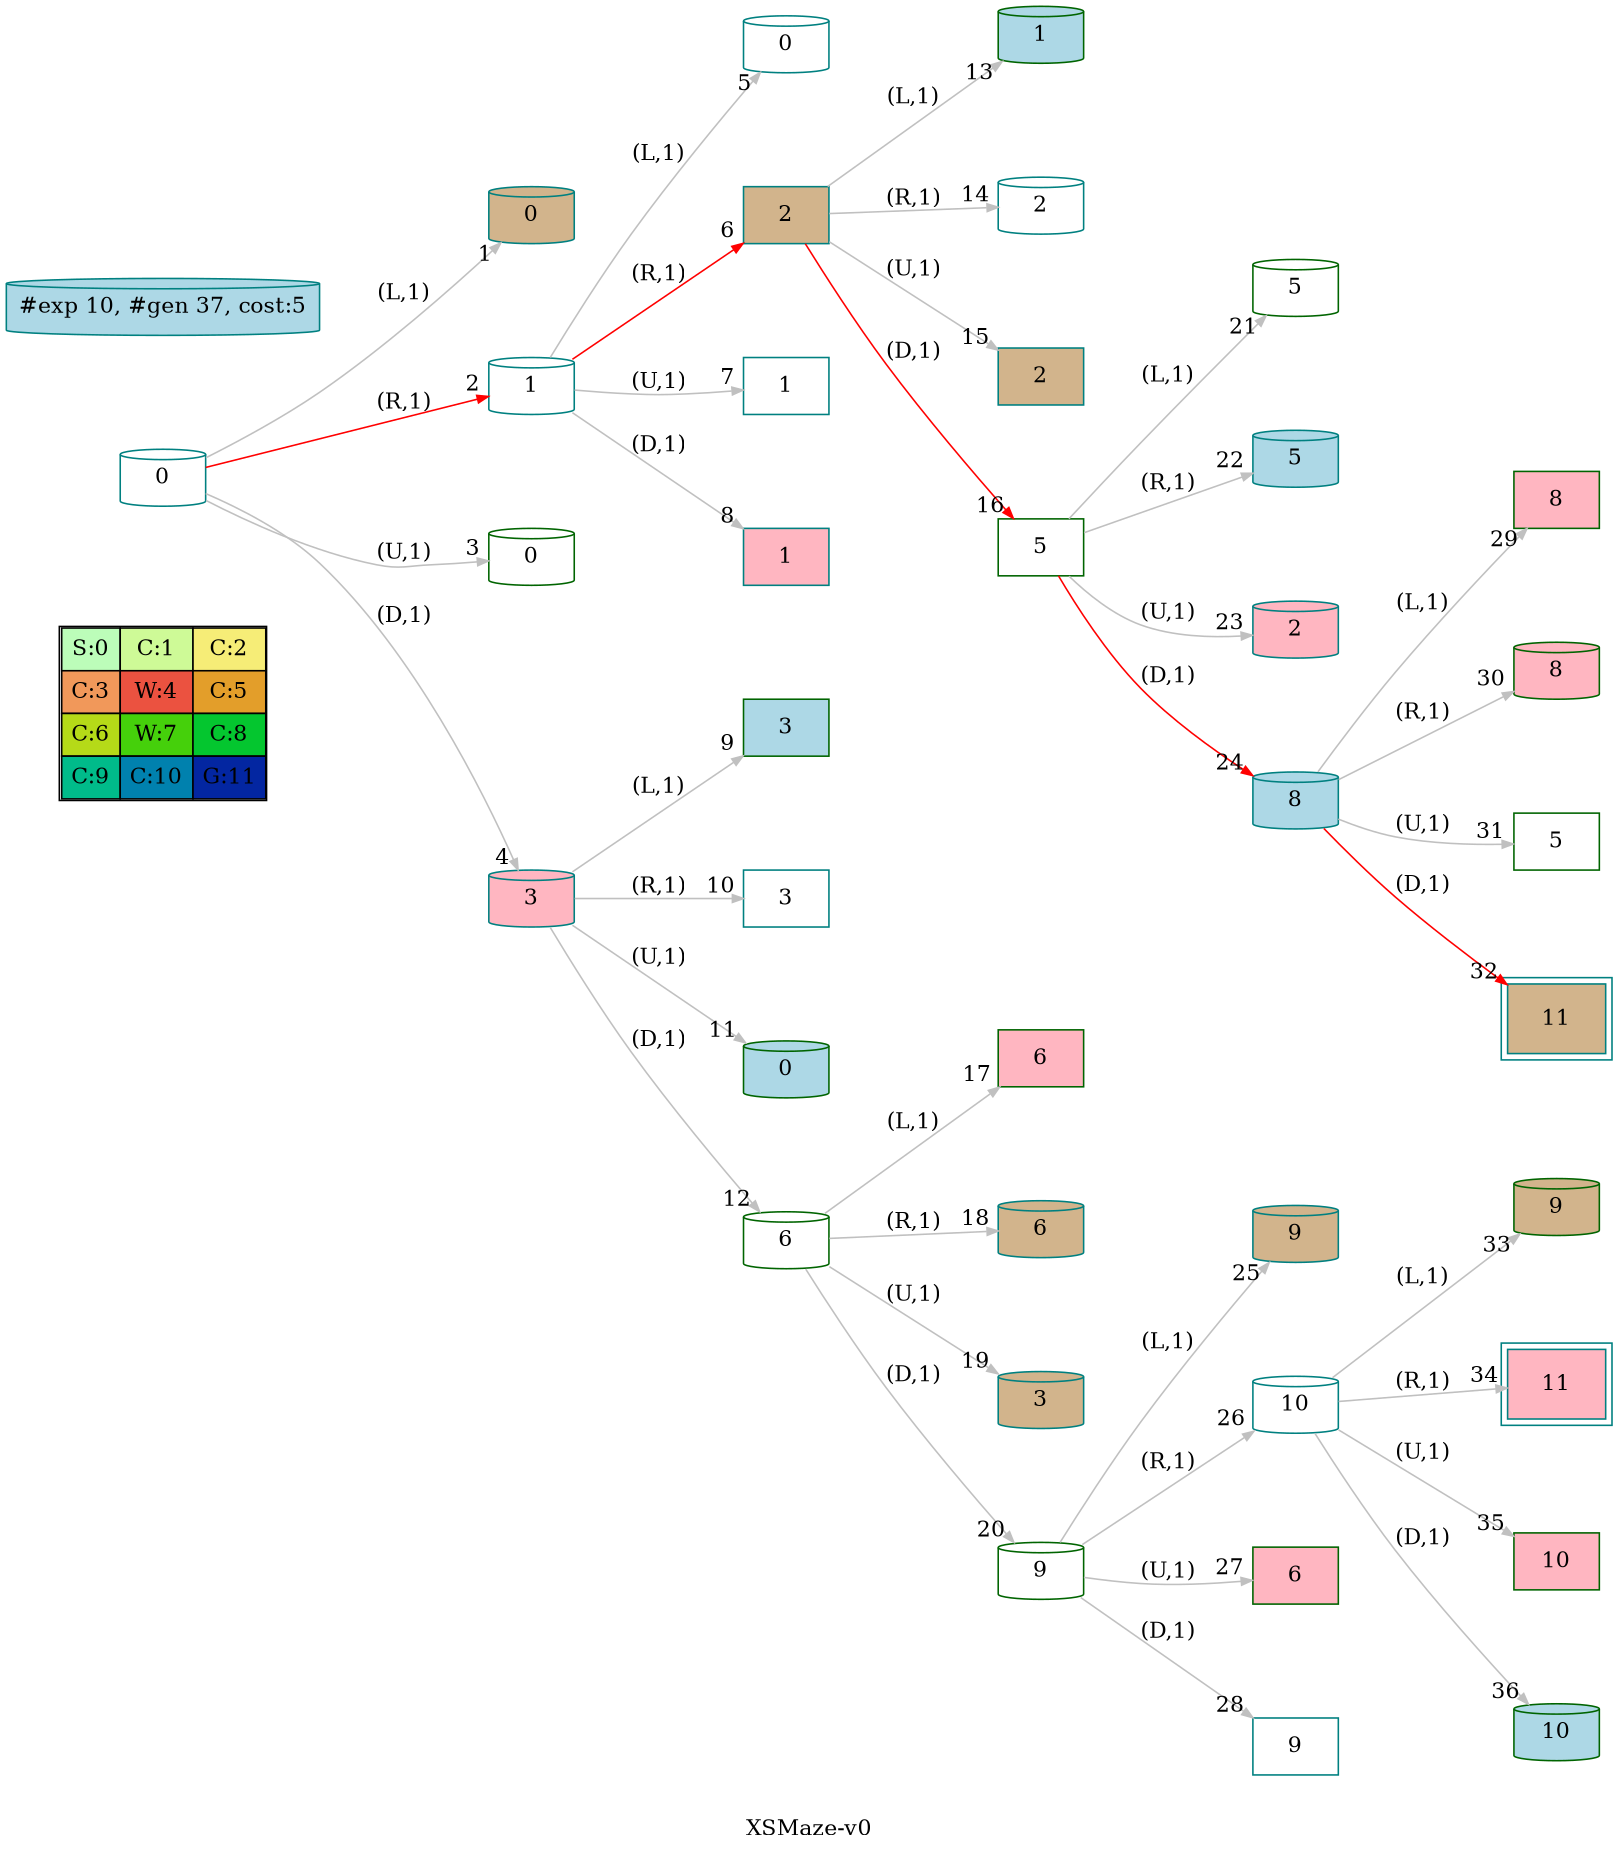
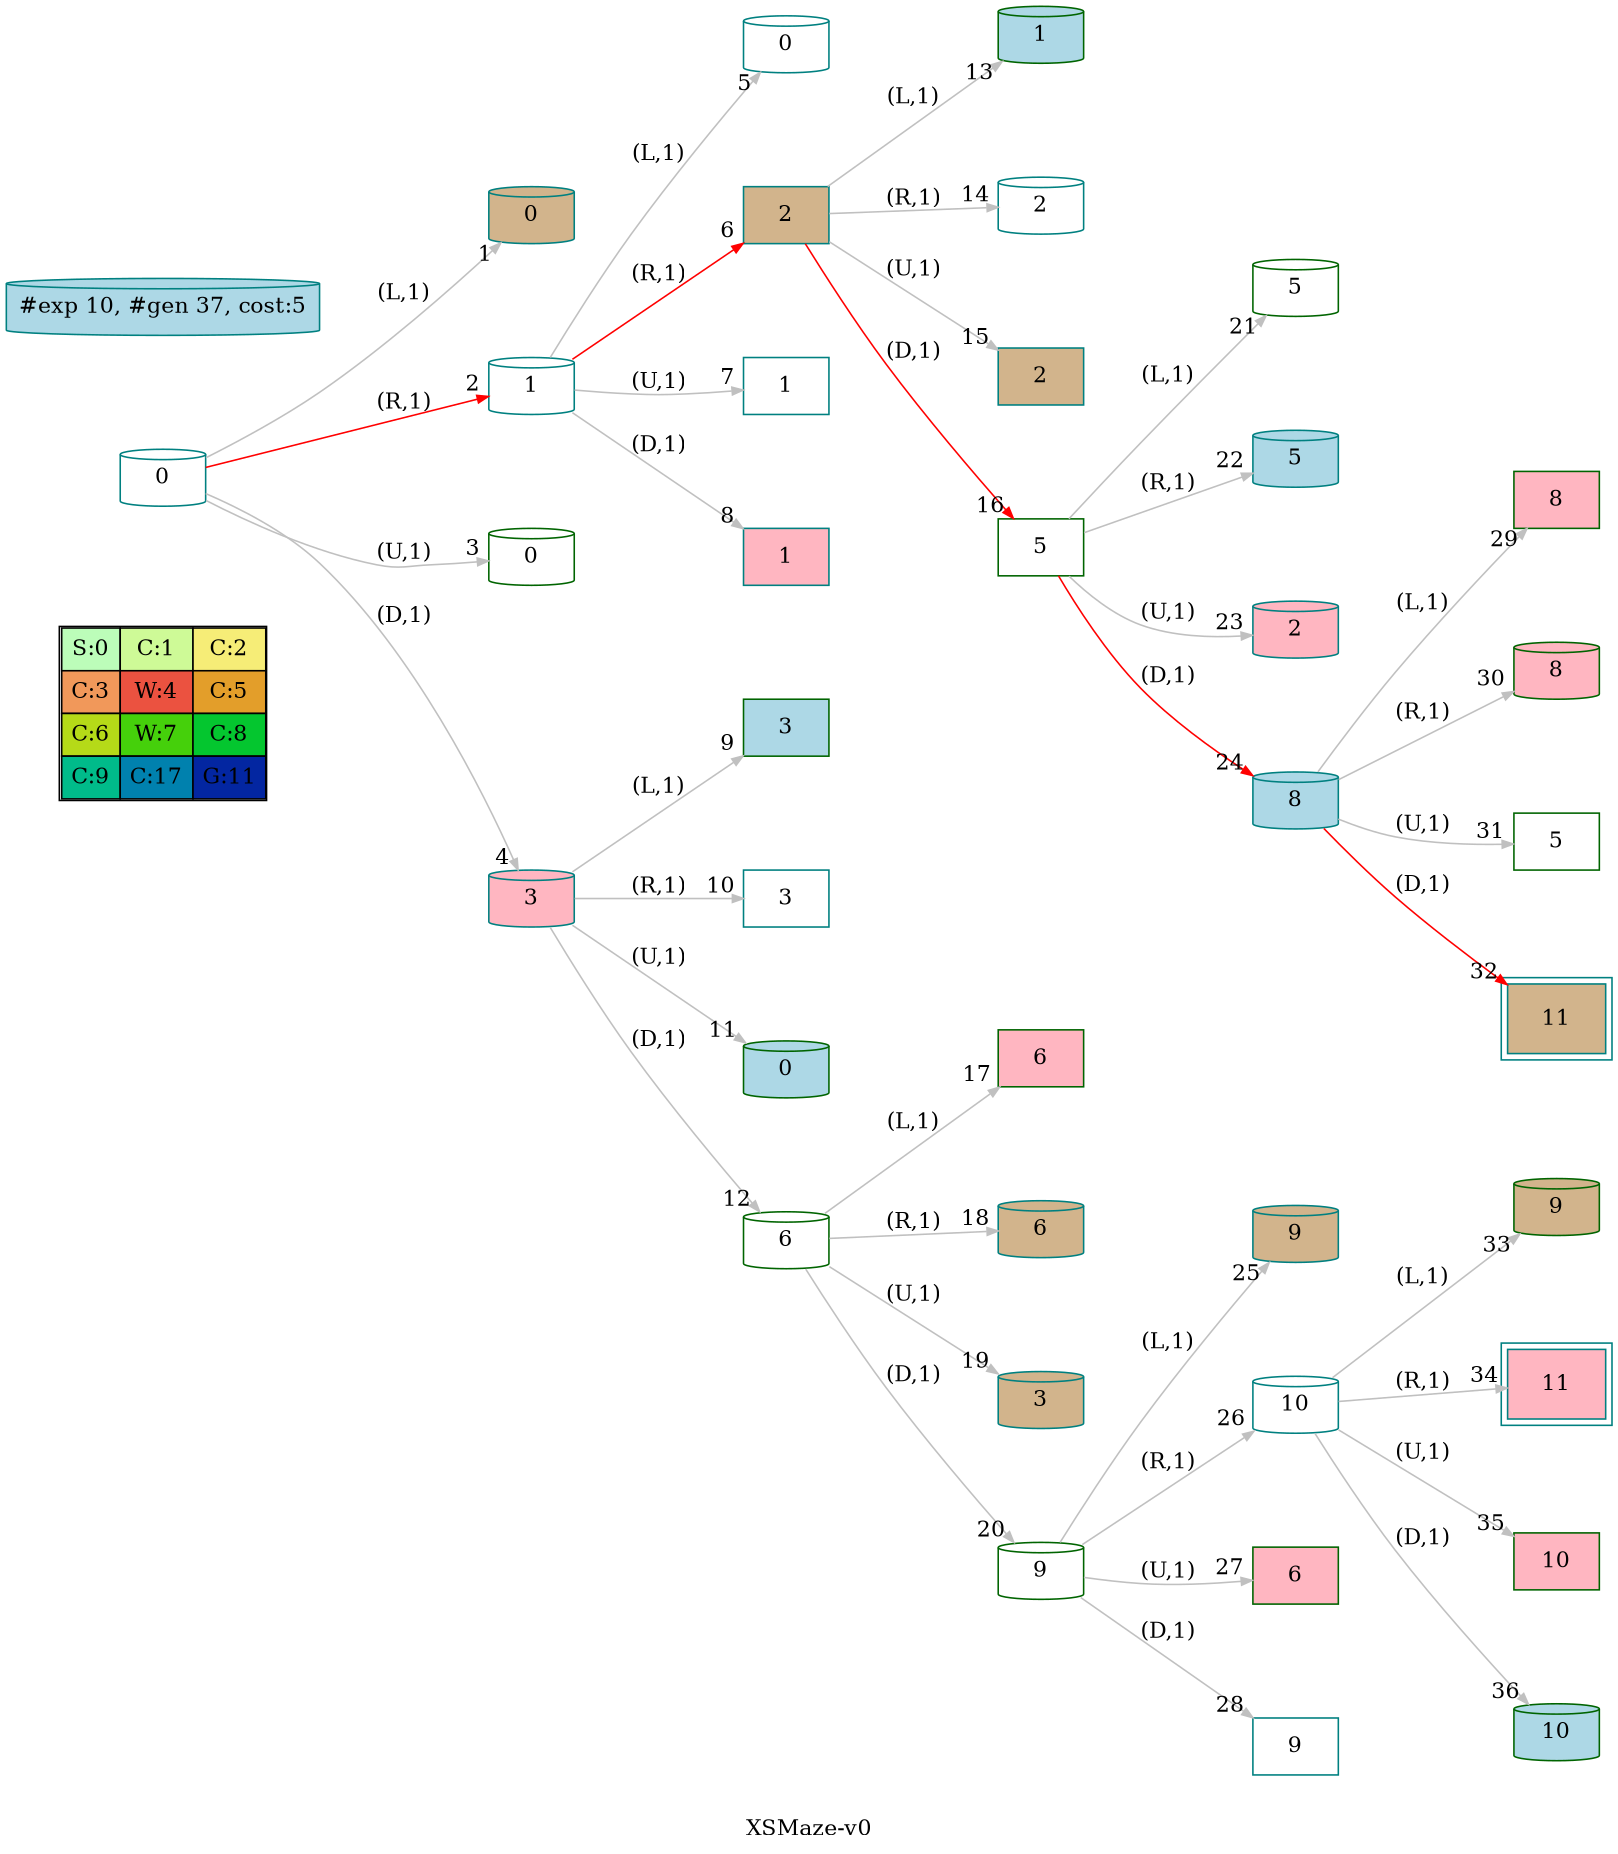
(157, 777) -> (157, 777)
